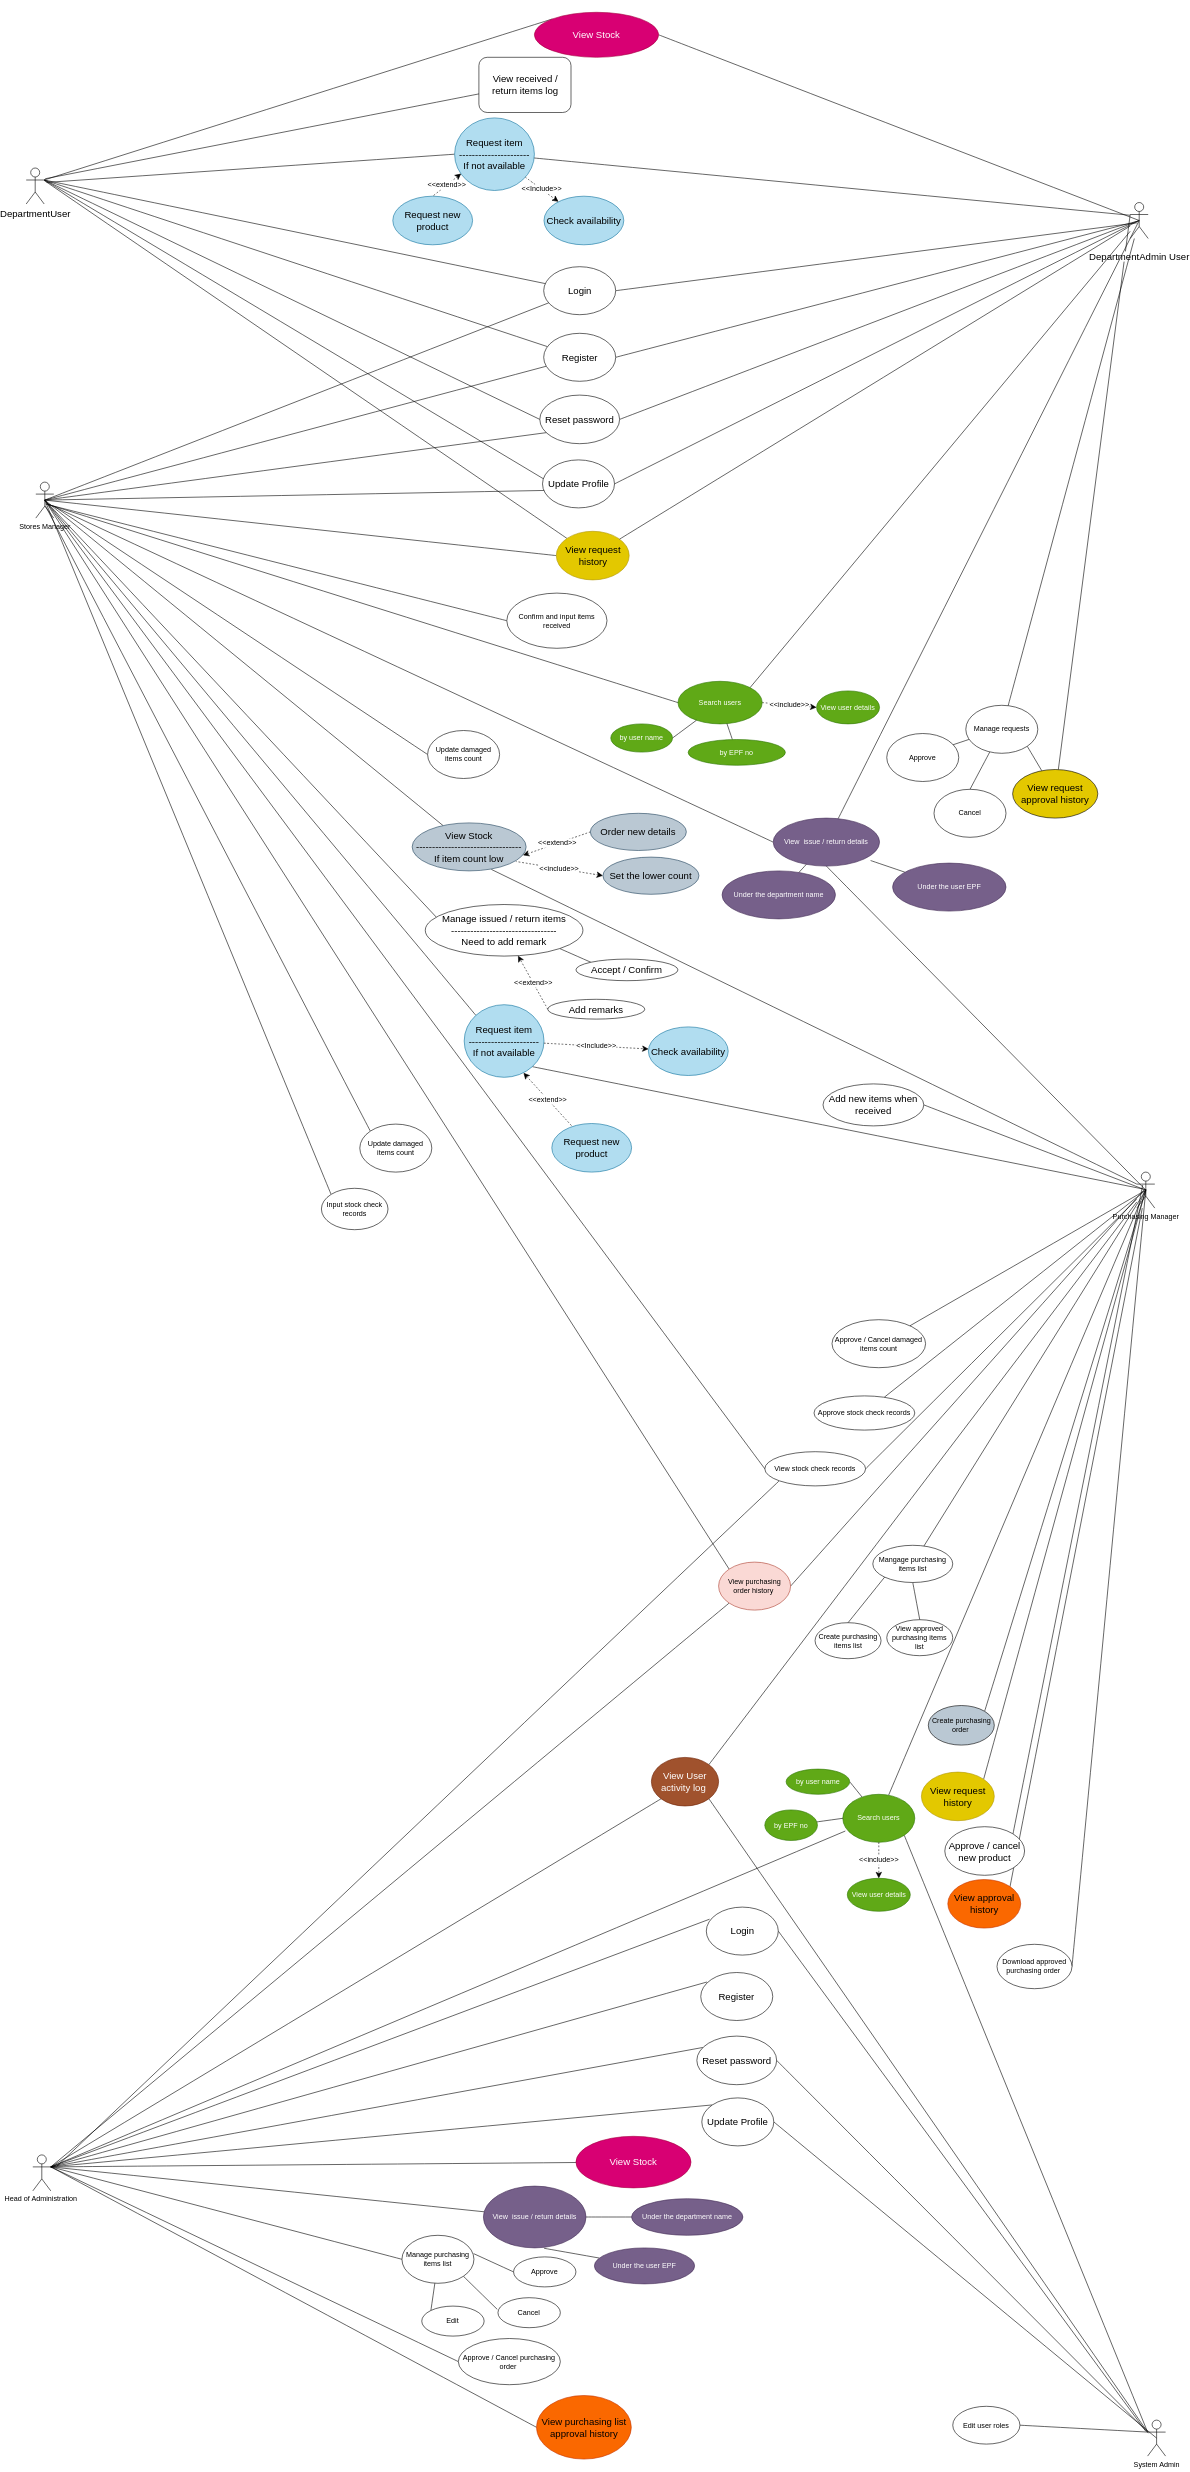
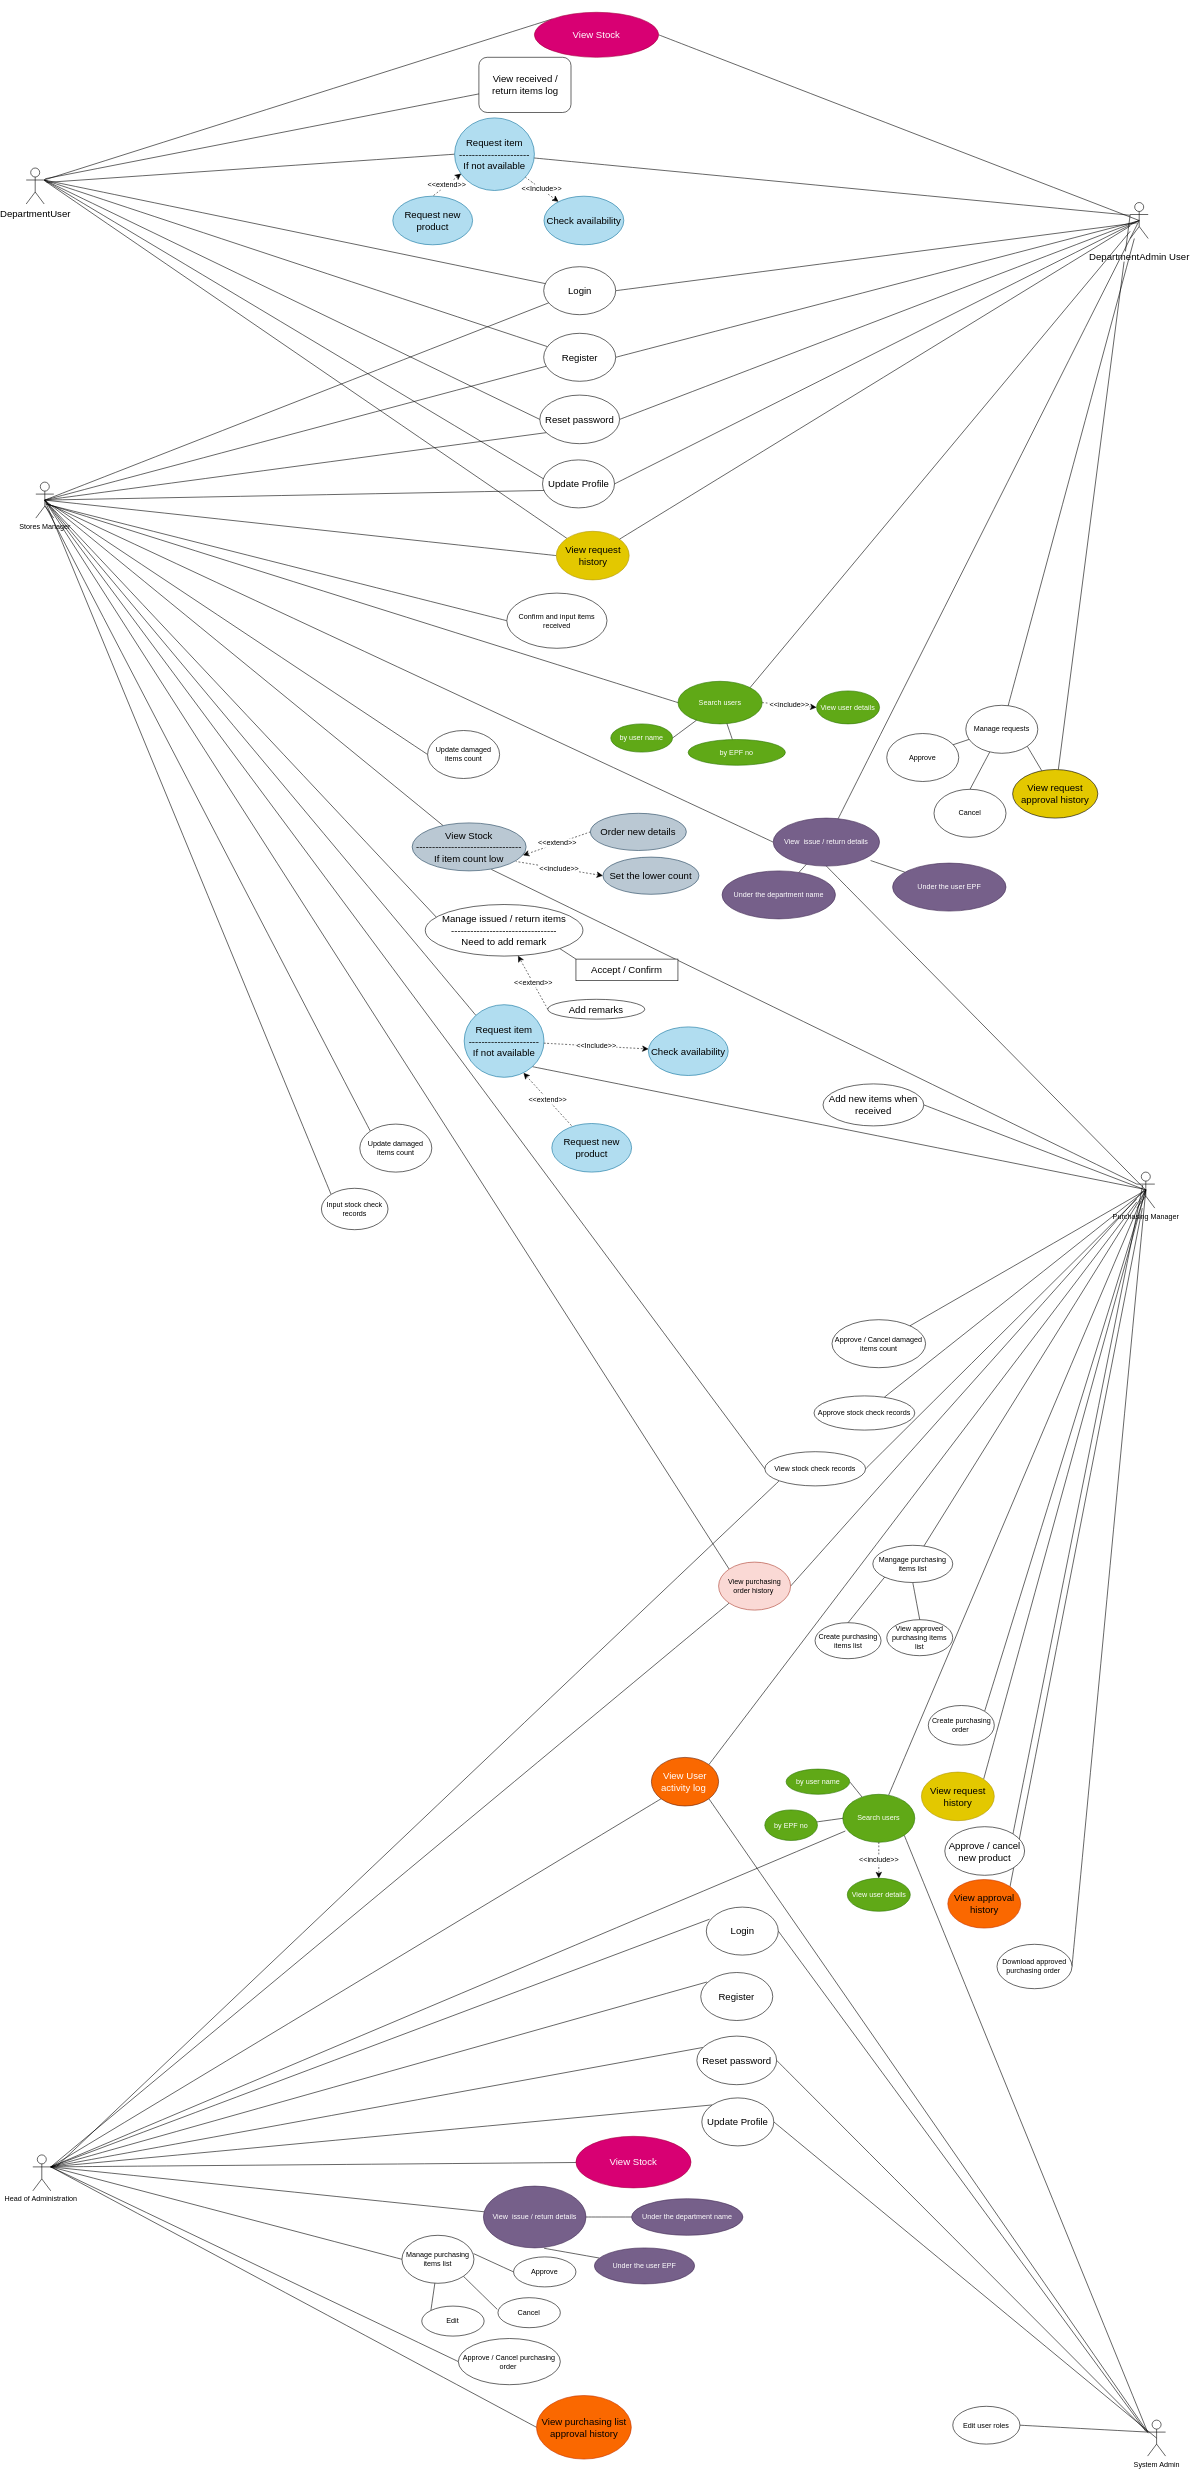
(627, 970) -> (627, 970)
(961, 1725) -> (961, 1725)
(685, 1782) -> (685, 1782)
